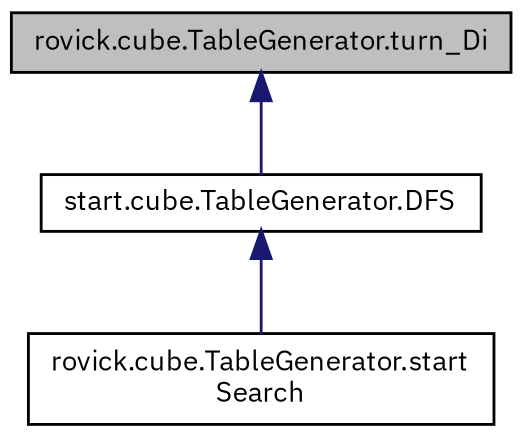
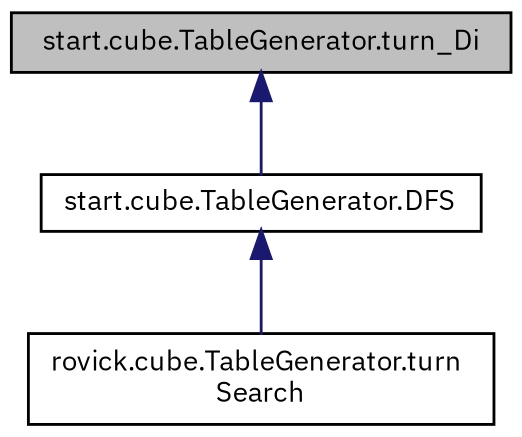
(261, 43) -> (261, 43)
(261, 379) -> (261, 379)
